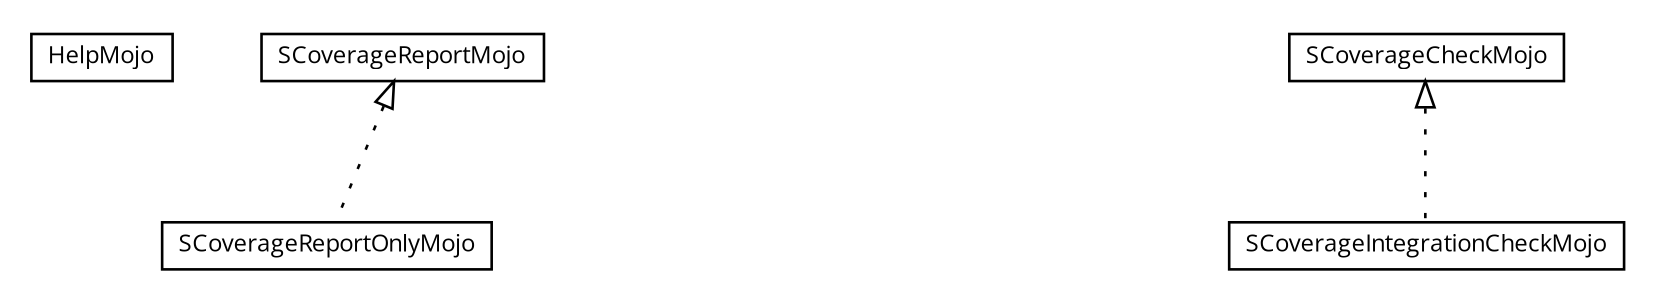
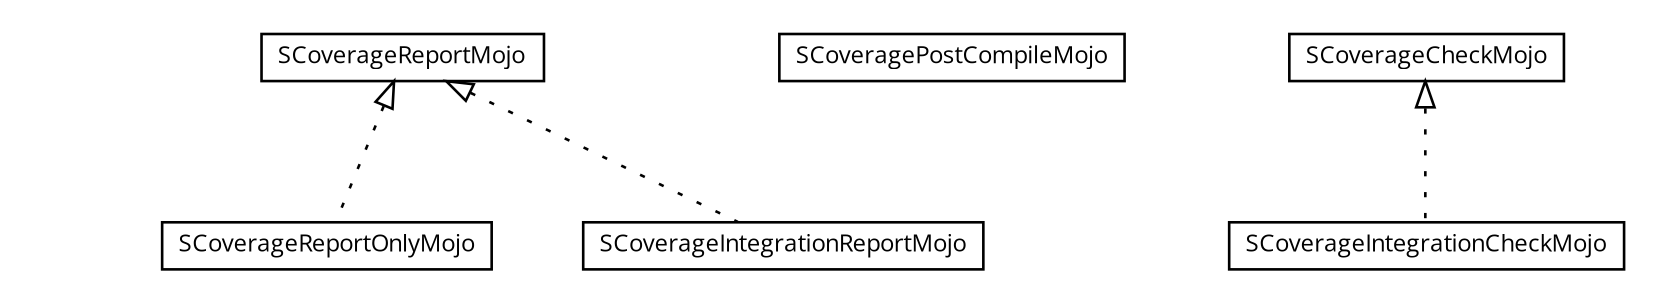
(102, 58) -> none
none -> (952, 58)
none -> (782, 246)
